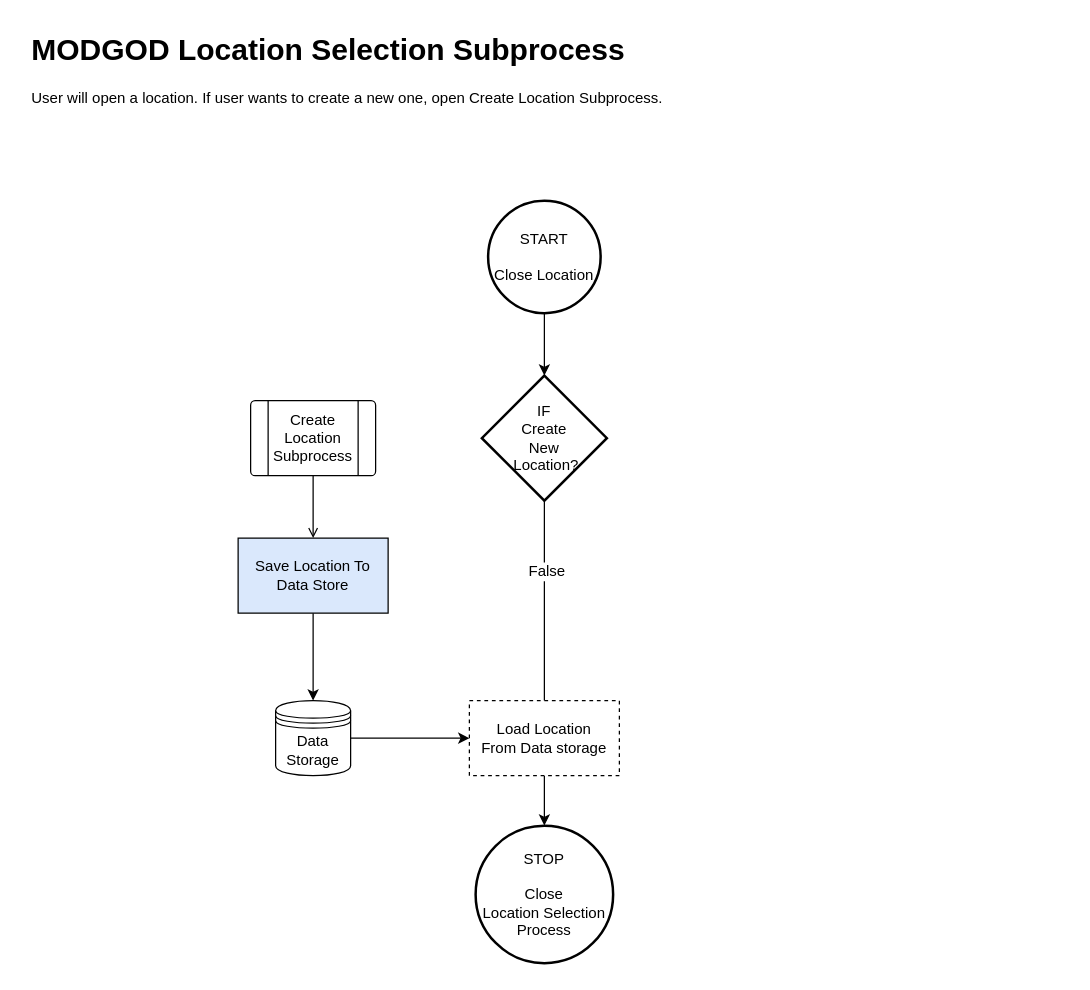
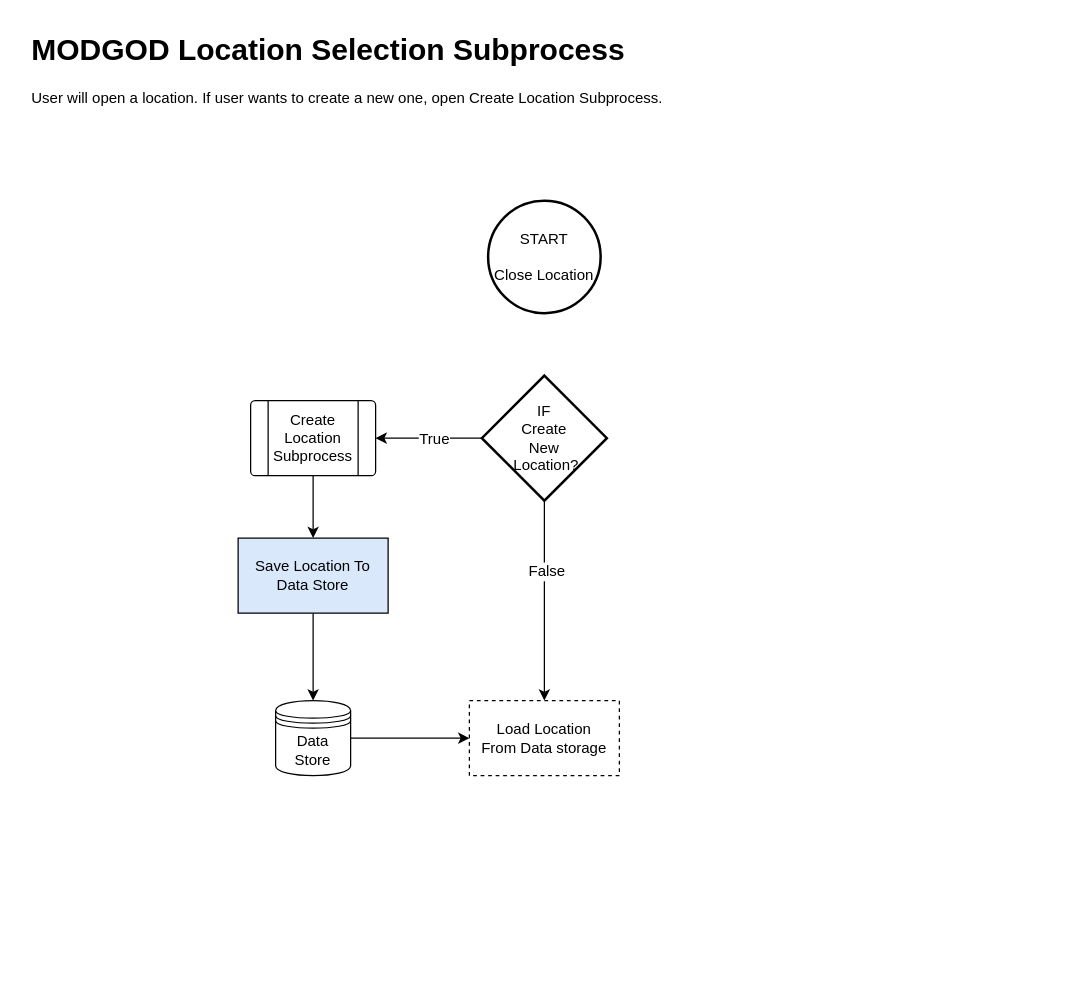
(544, 340) -> none
none -> (433, 438)
(313, 530) -> (313, 528)
(544, 694) -> (544, 691)
(313, 751) -> (313, 751)
(544, 797) -> none
(544, 894) -> none
